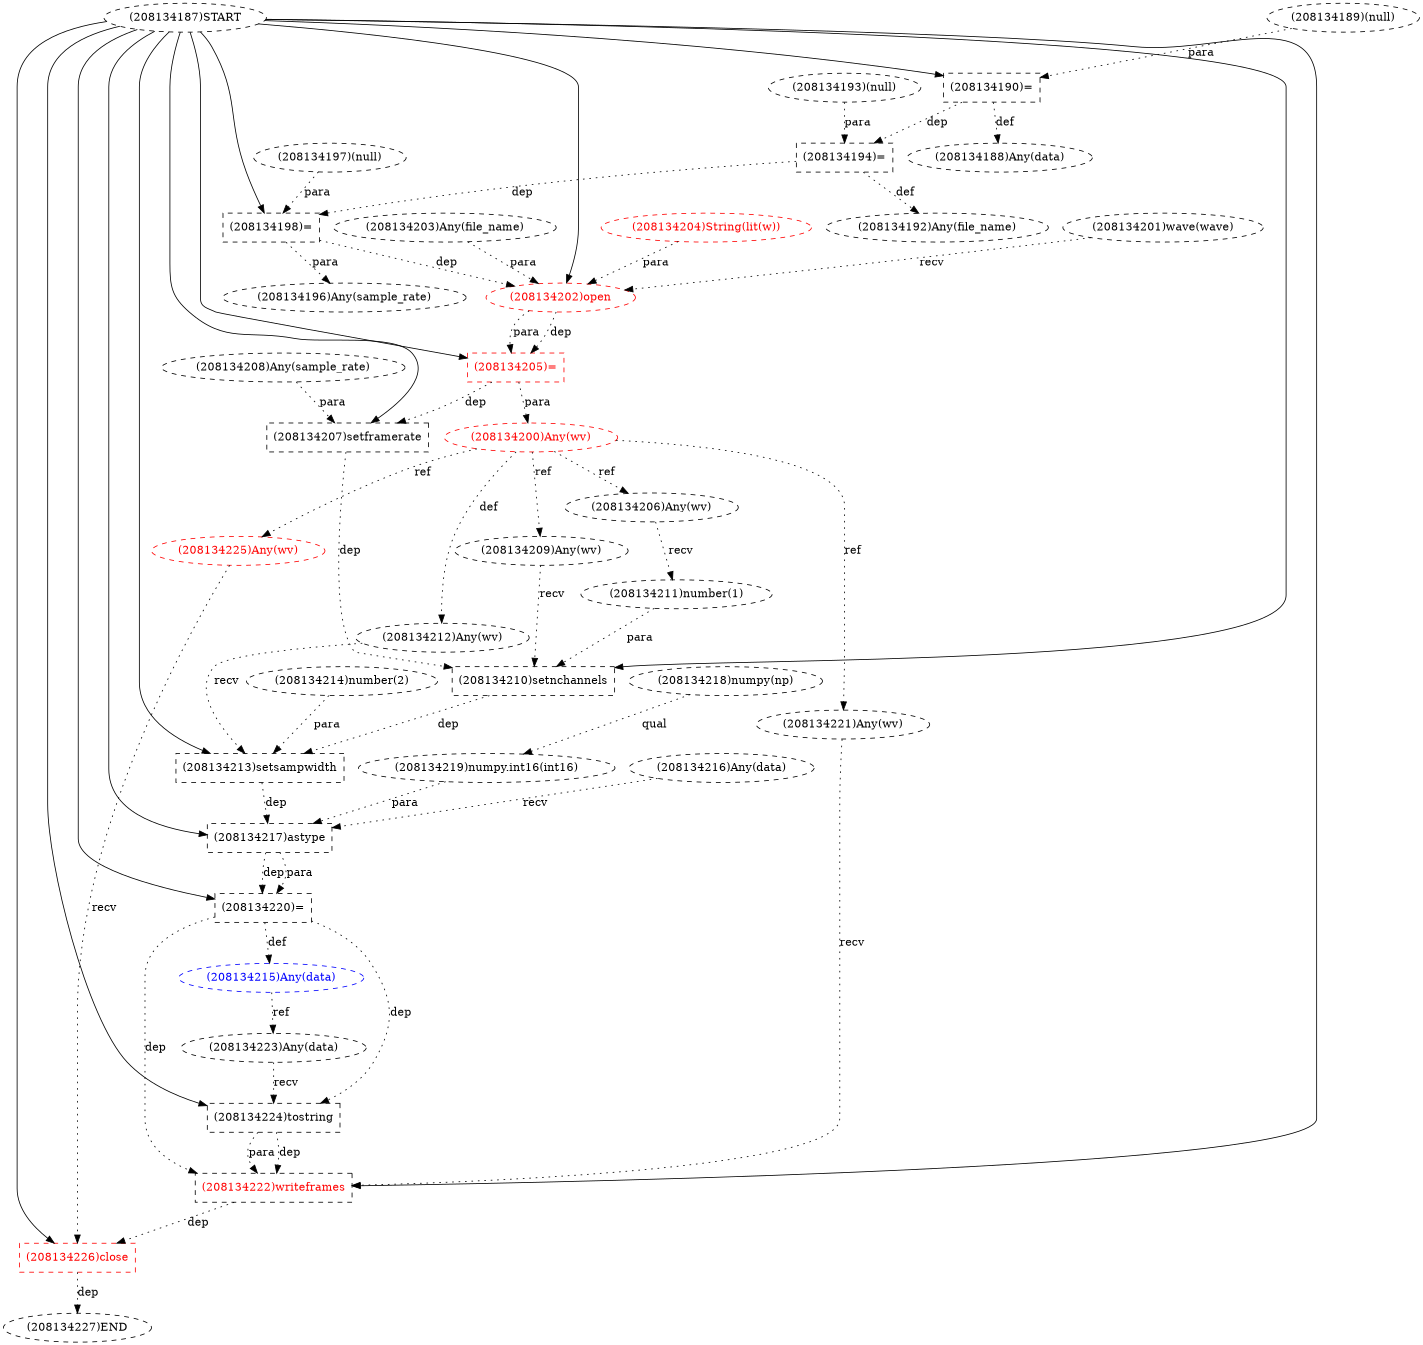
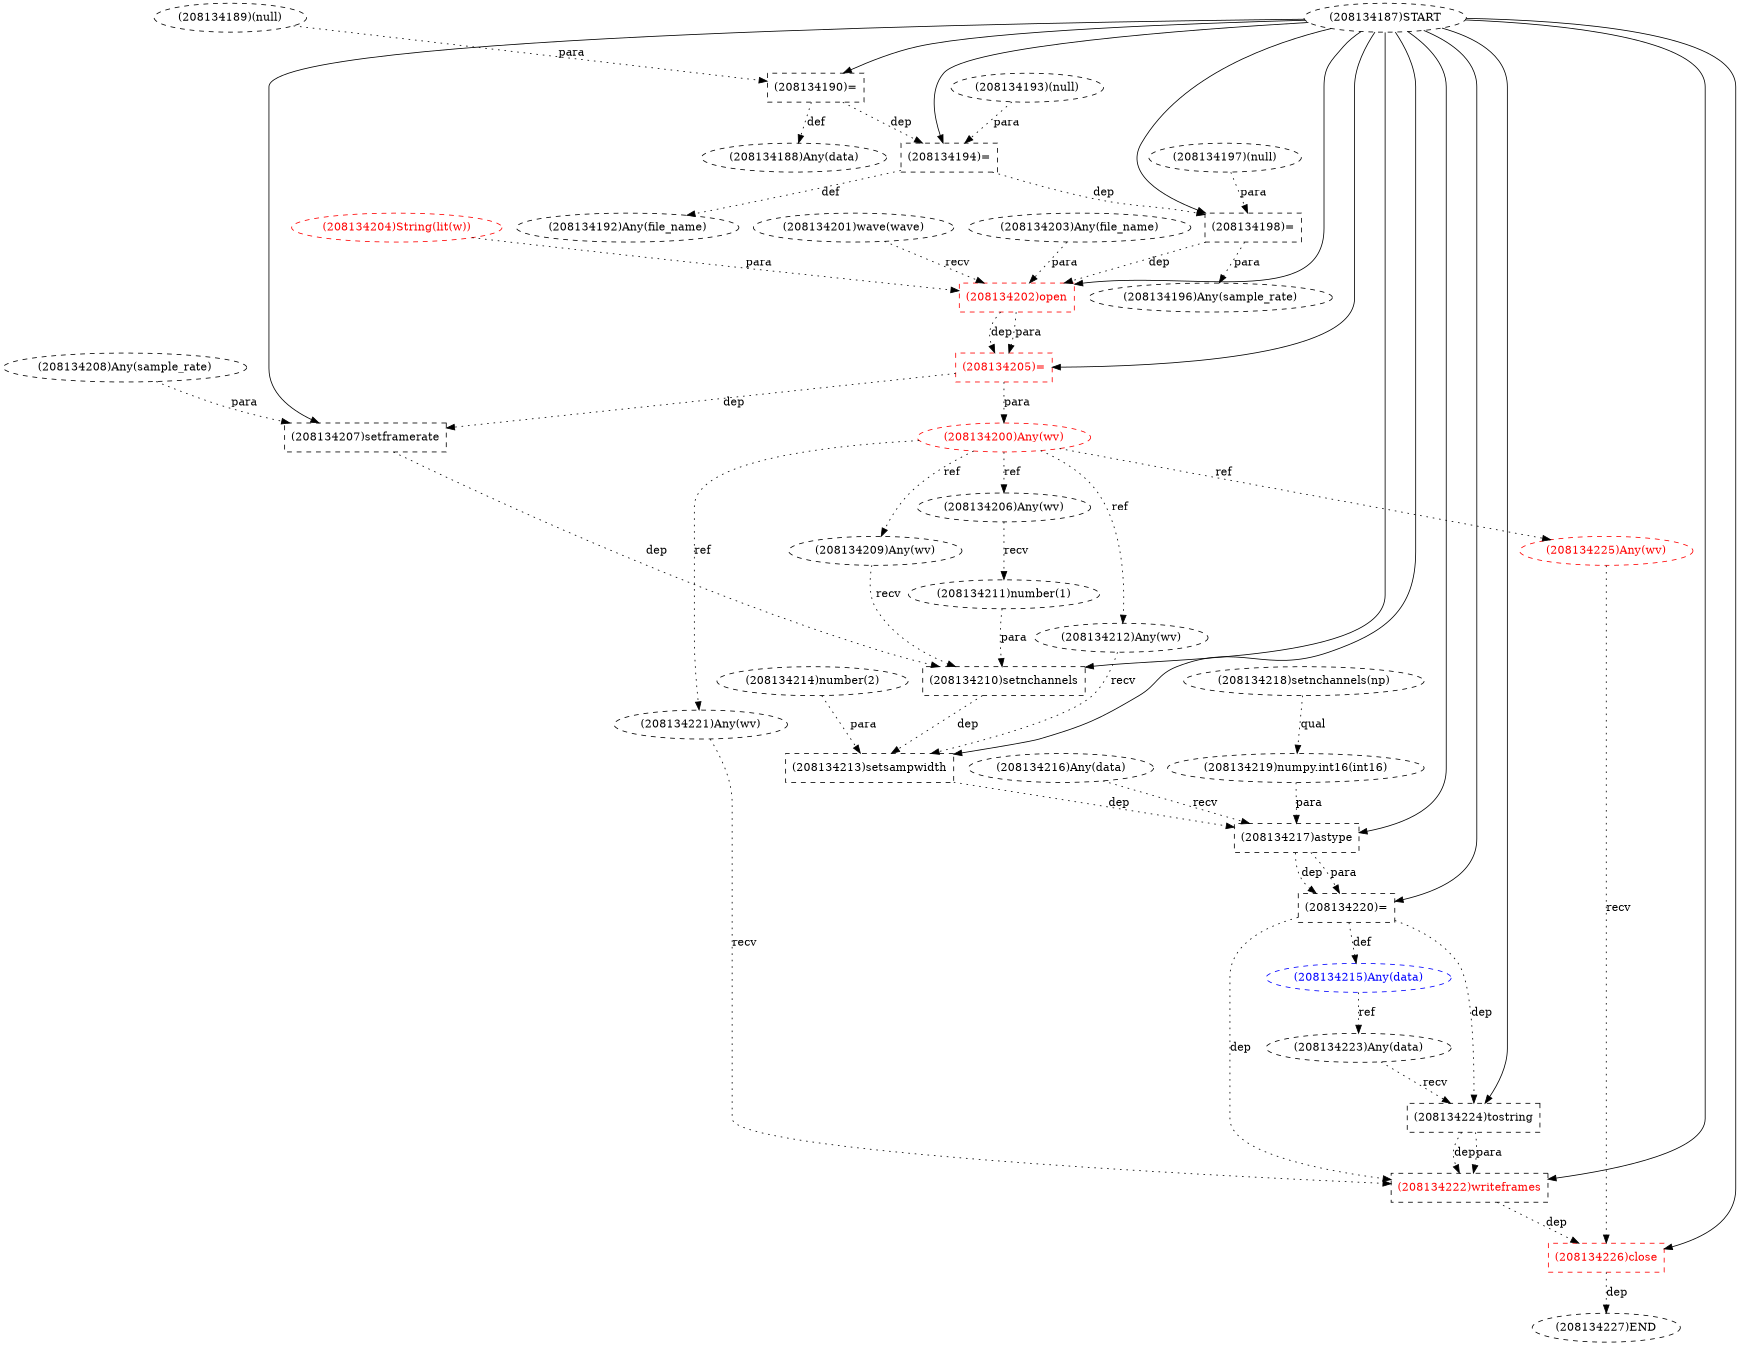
none -> (1091, 40)
(561, 298) -> (1017, 298)
(489, 507) -> (1120, 507)
(726, 681) -> (1304, 681)
